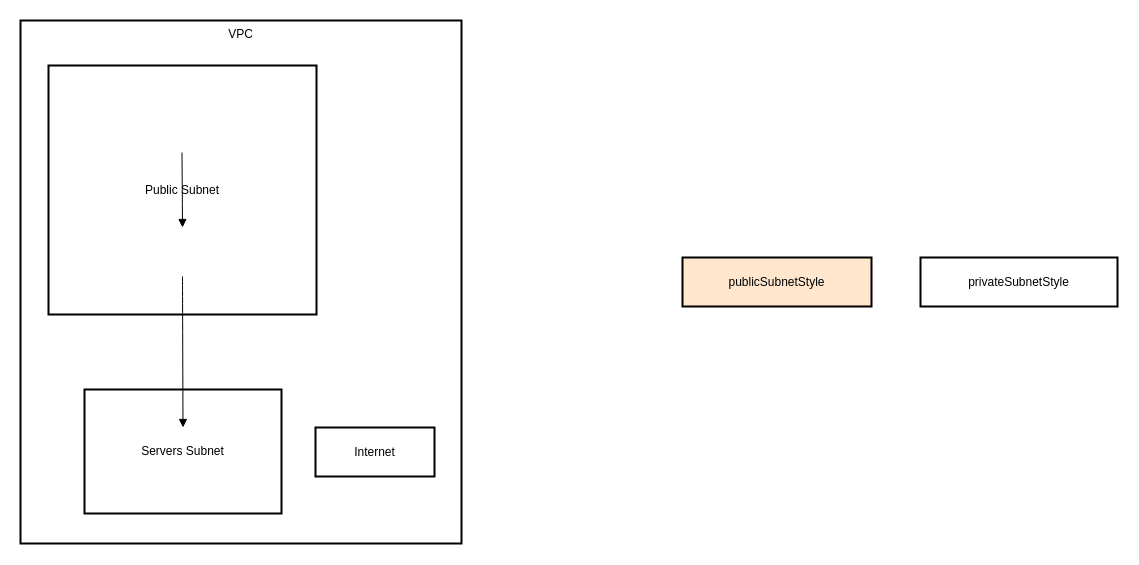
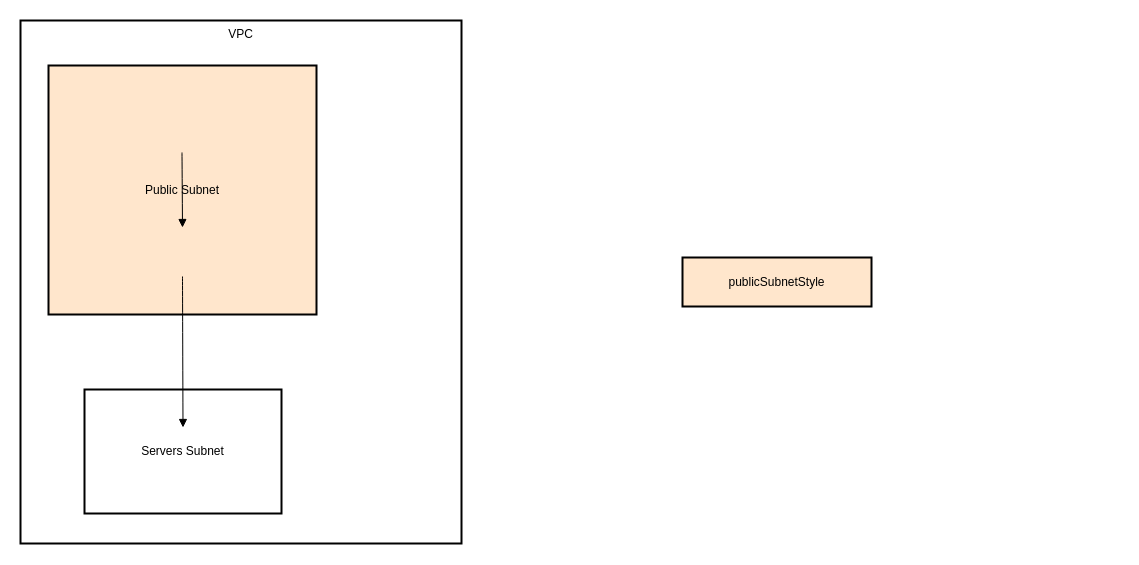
(183, 190) -> (183, 190)
(1019, 282) -> none
(375, 452) -> none
